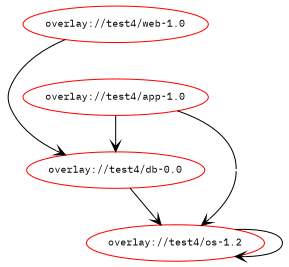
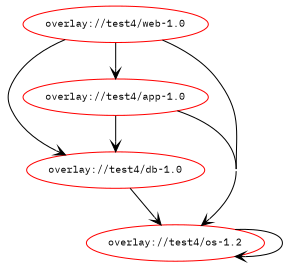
none -> (116, 56)
none -> (225, 90)
(116, 170) -> (116, 170)
